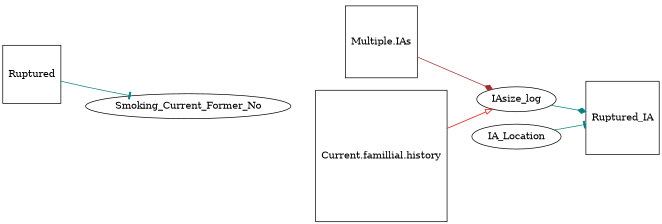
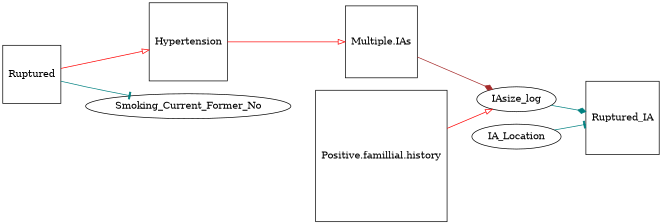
none -> (188, 42)
(381, 156) -> (381, 156)
